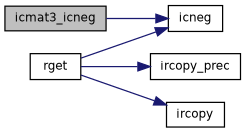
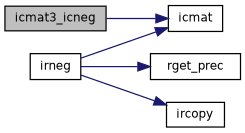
(195, 18) -> (195, 18)
(56, 67) -> (56, 67)
(195, 67) -> (195, 67)
